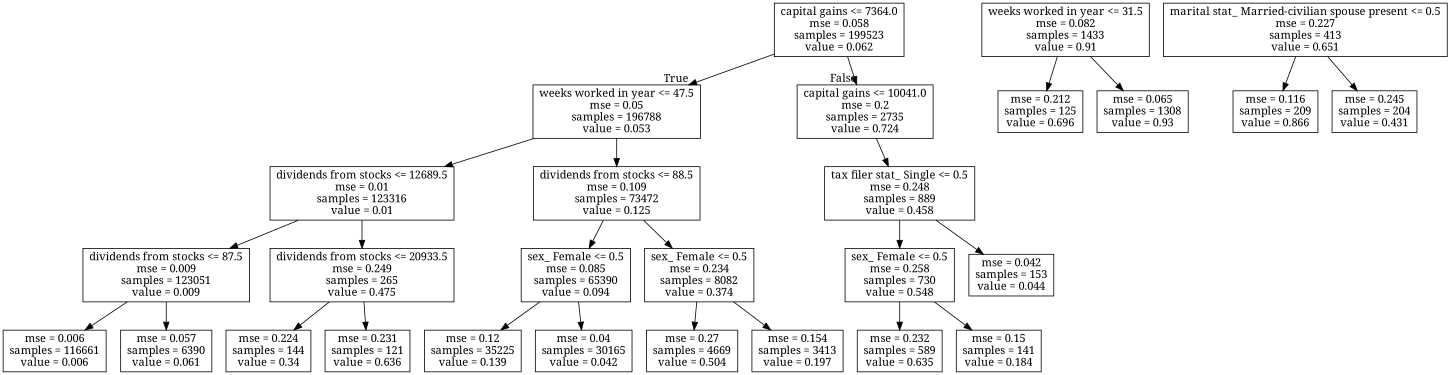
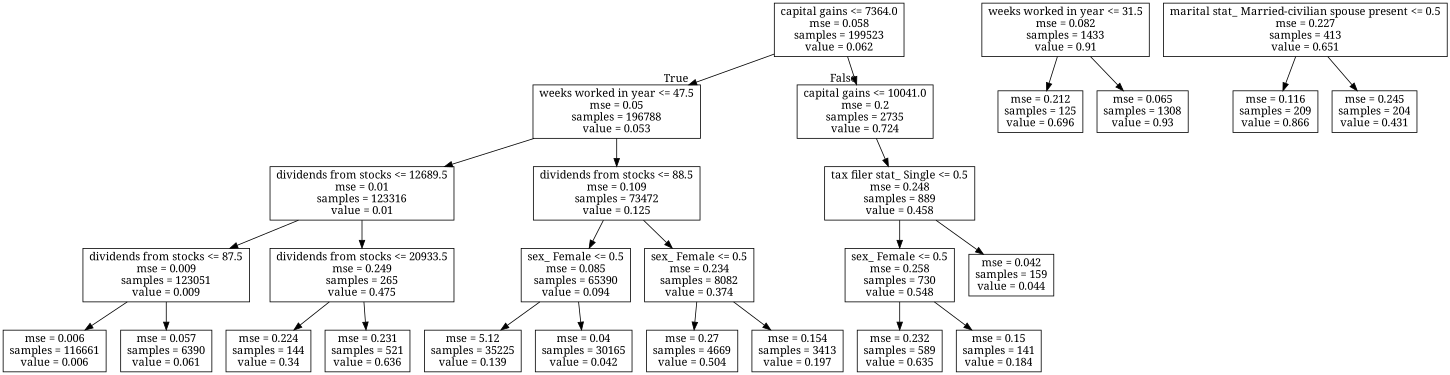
(1011, 275) -> (1011, 275)
(368, 351) -> (368, 351)
(473, 351) -> (473, 351)
